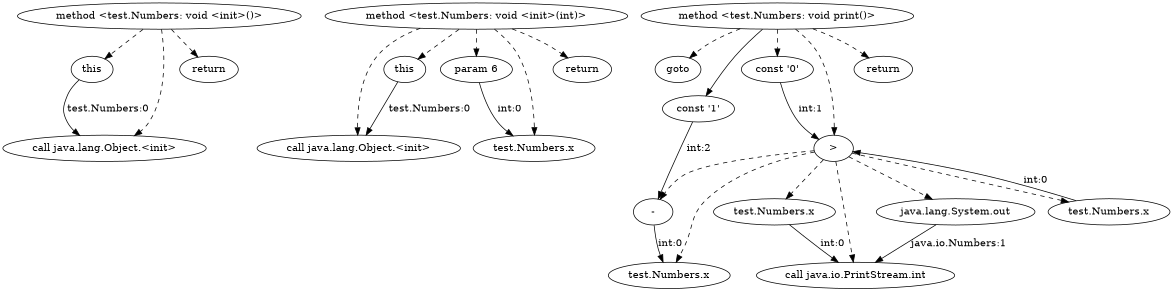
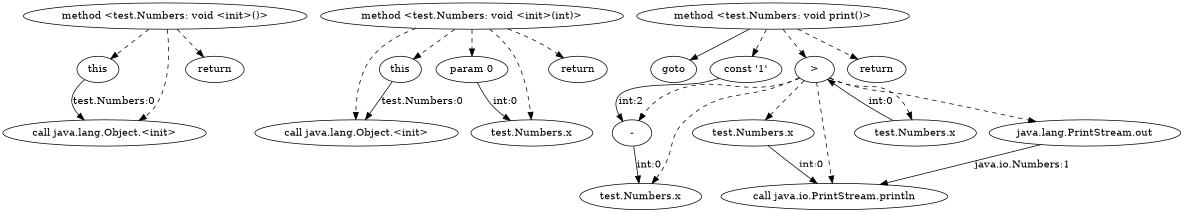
(717, 39) -> (723, 43)
(734, 57) -> (761, 40)
(476, 69) -> (472, 69)
(777, 69) -> none
(956, 212) -> (1085, 133)
(856, 275) -> (834, 197)
